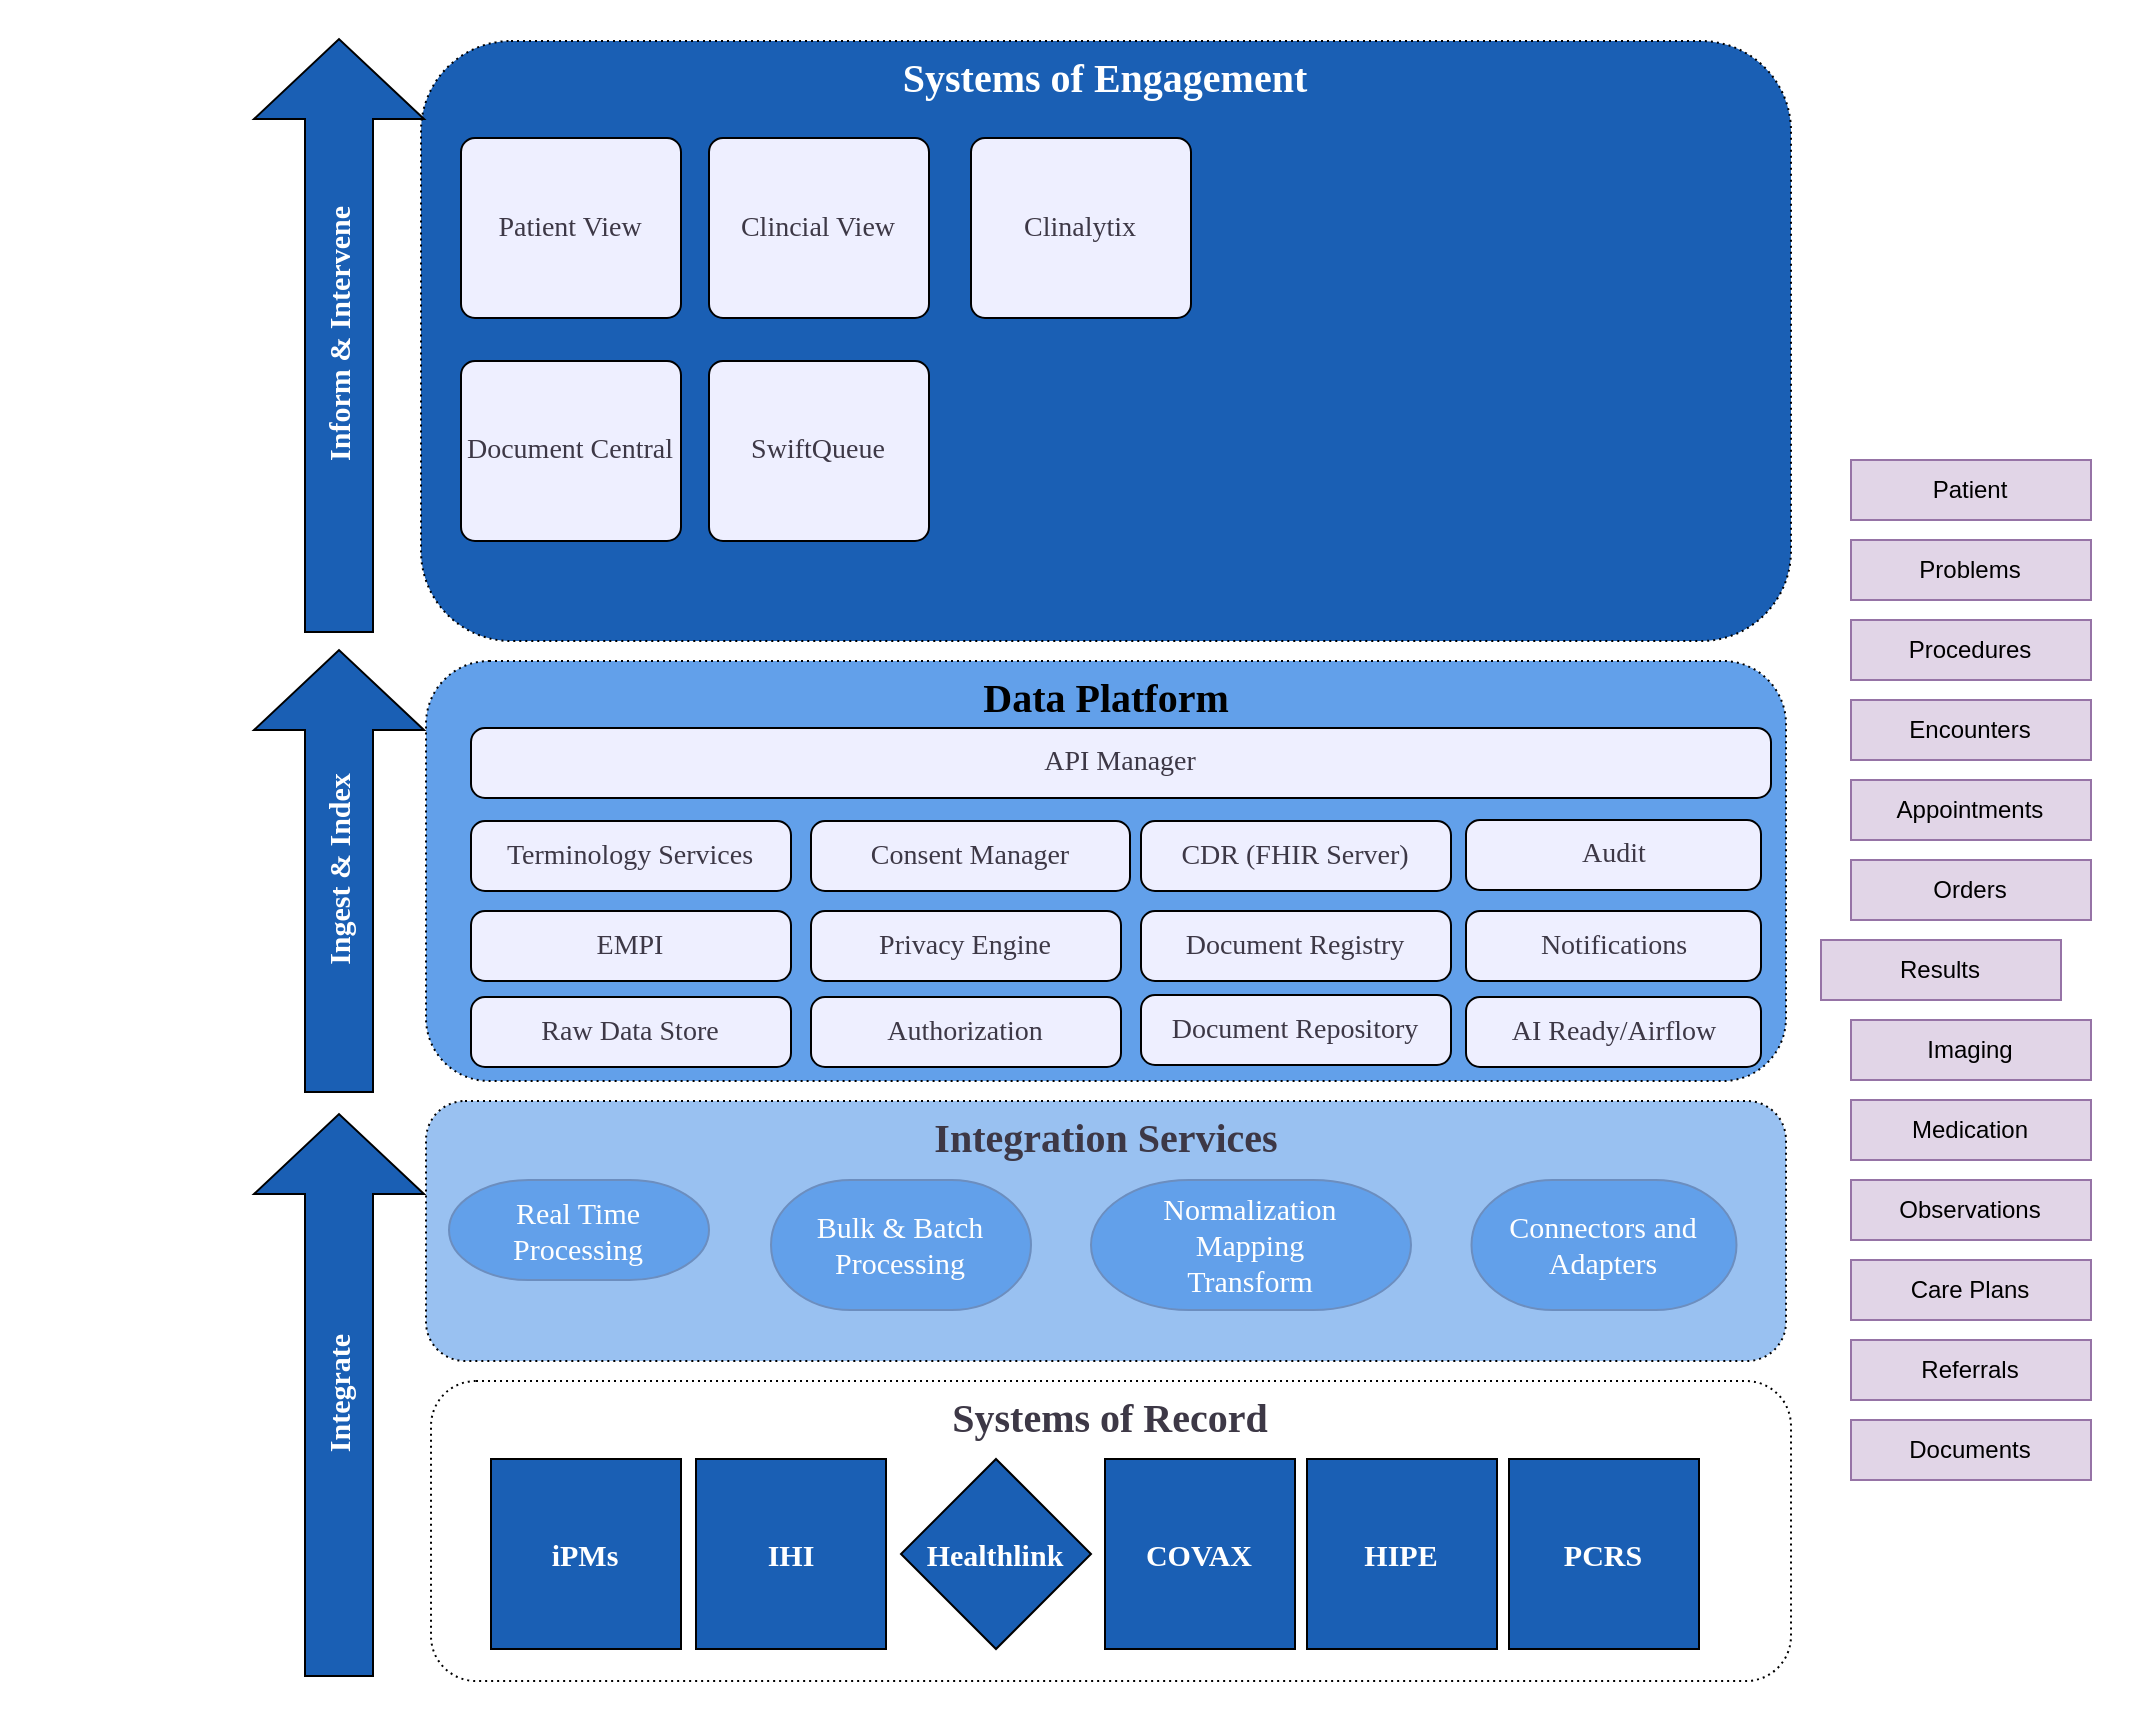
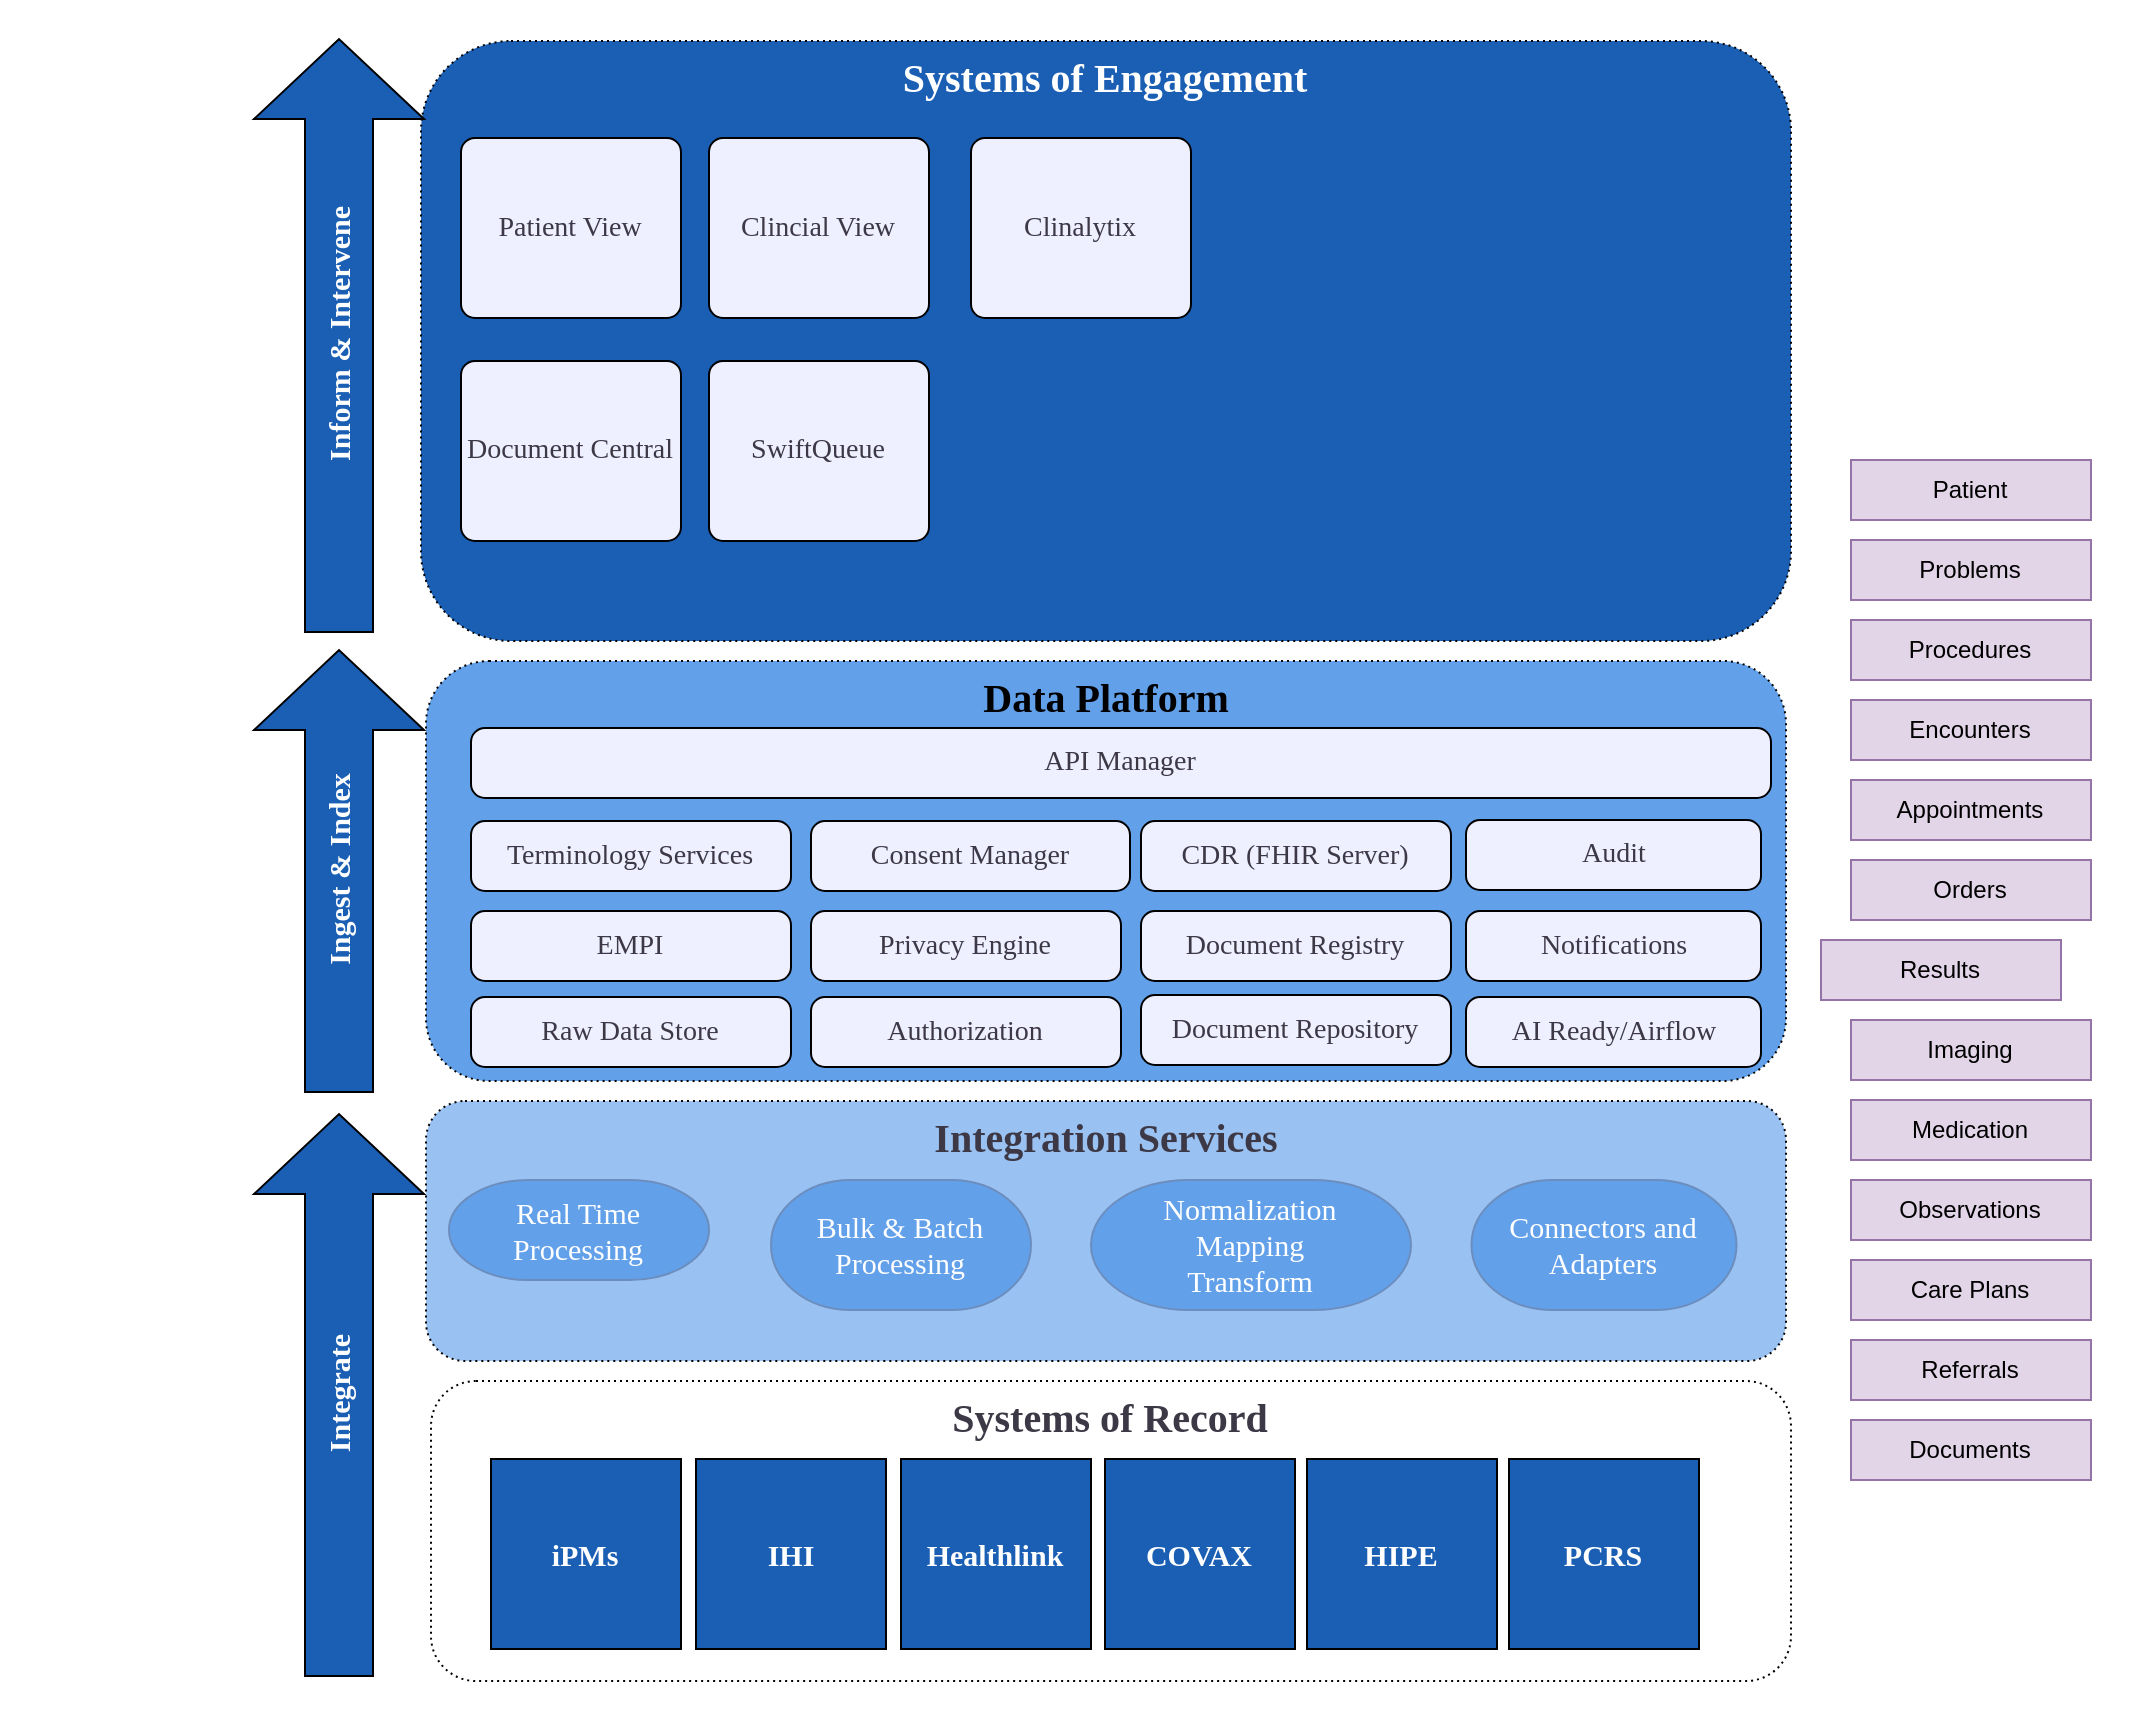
(996, 1554) -> (996, 1554)
